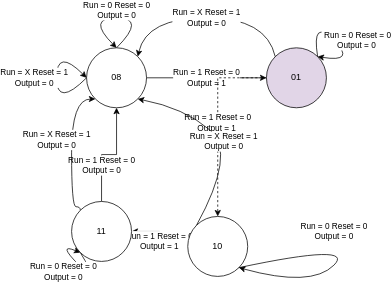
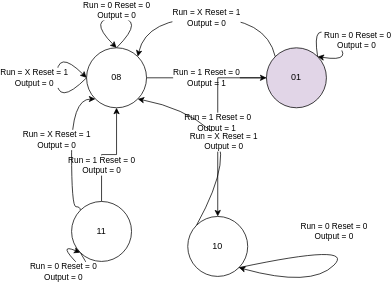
(218, 95) -> (218, 95)
(160, 243) -> none
